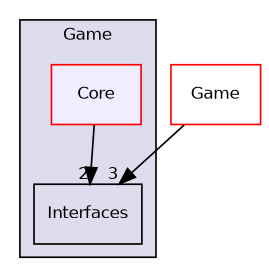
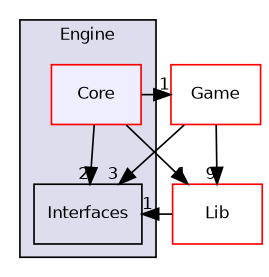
(88, 36) -> (88, 36)
none -> (146, 95)
none -> (217, 214)
